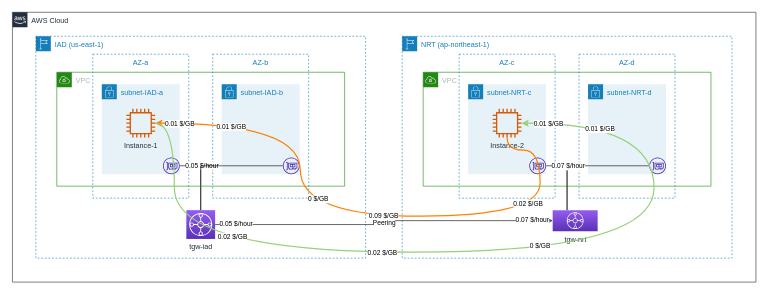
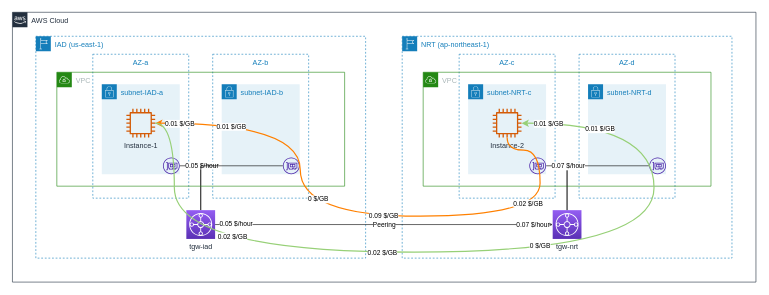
(575, 221) -> (567, 225)
